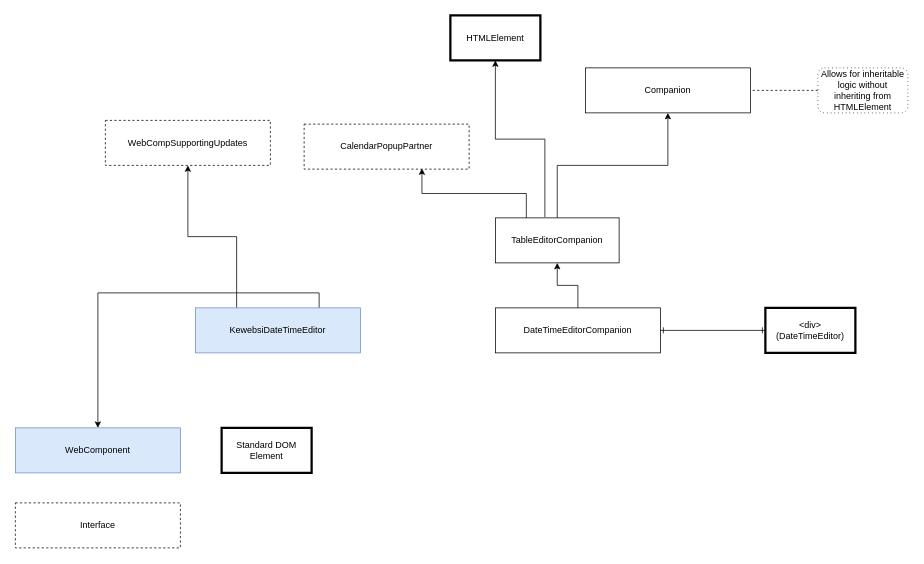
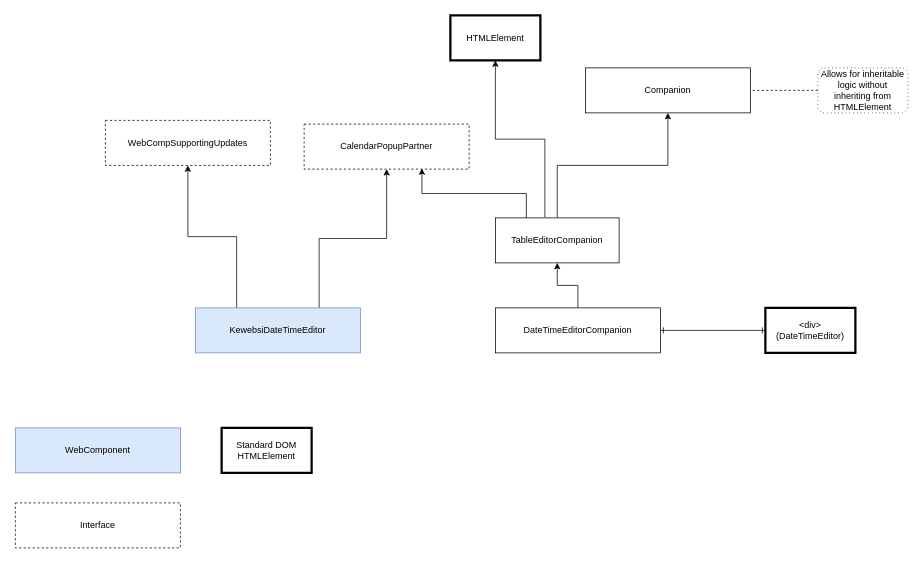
(98, 421) -> (385, 239)
(267, 450) -> (267, 450)
